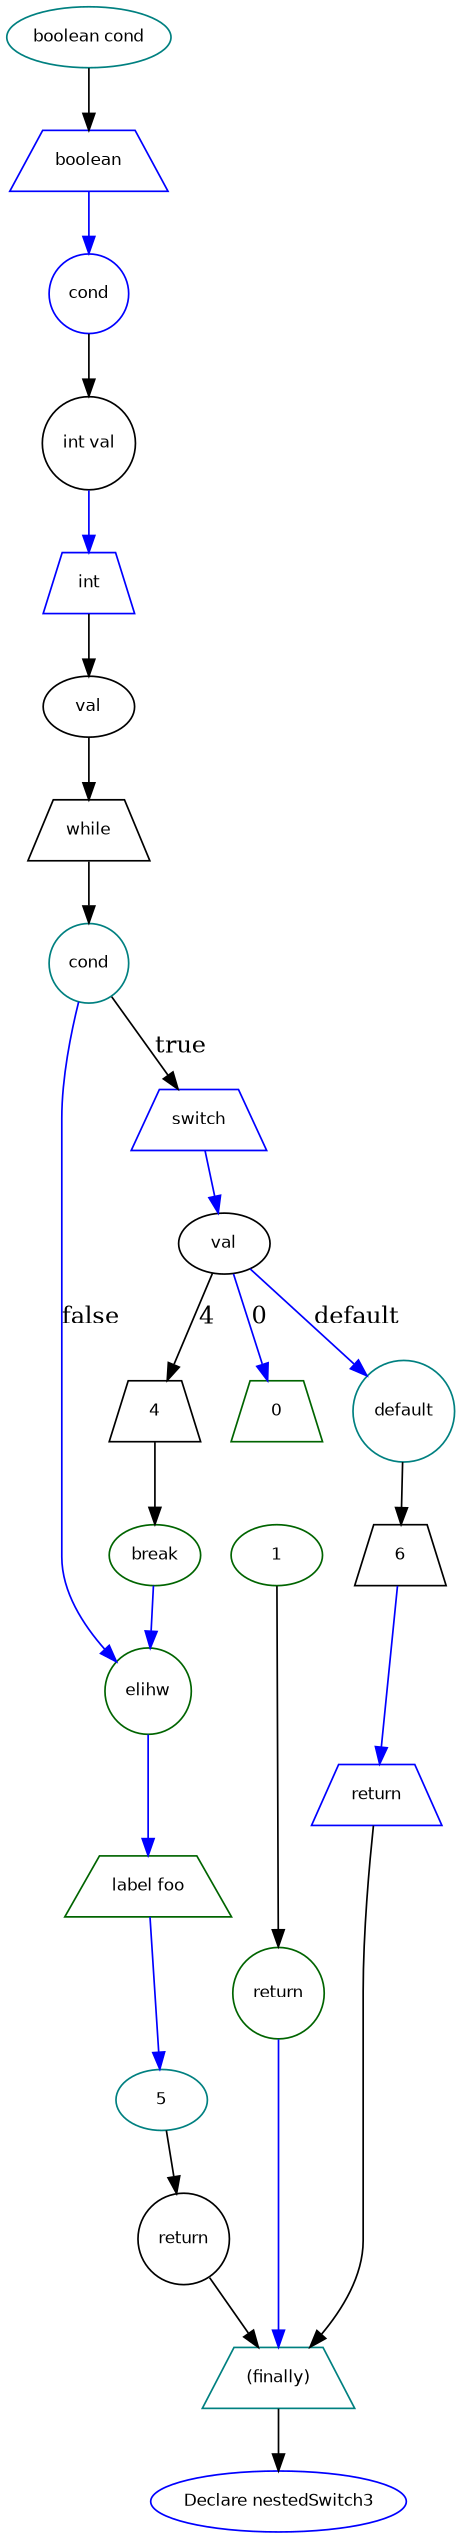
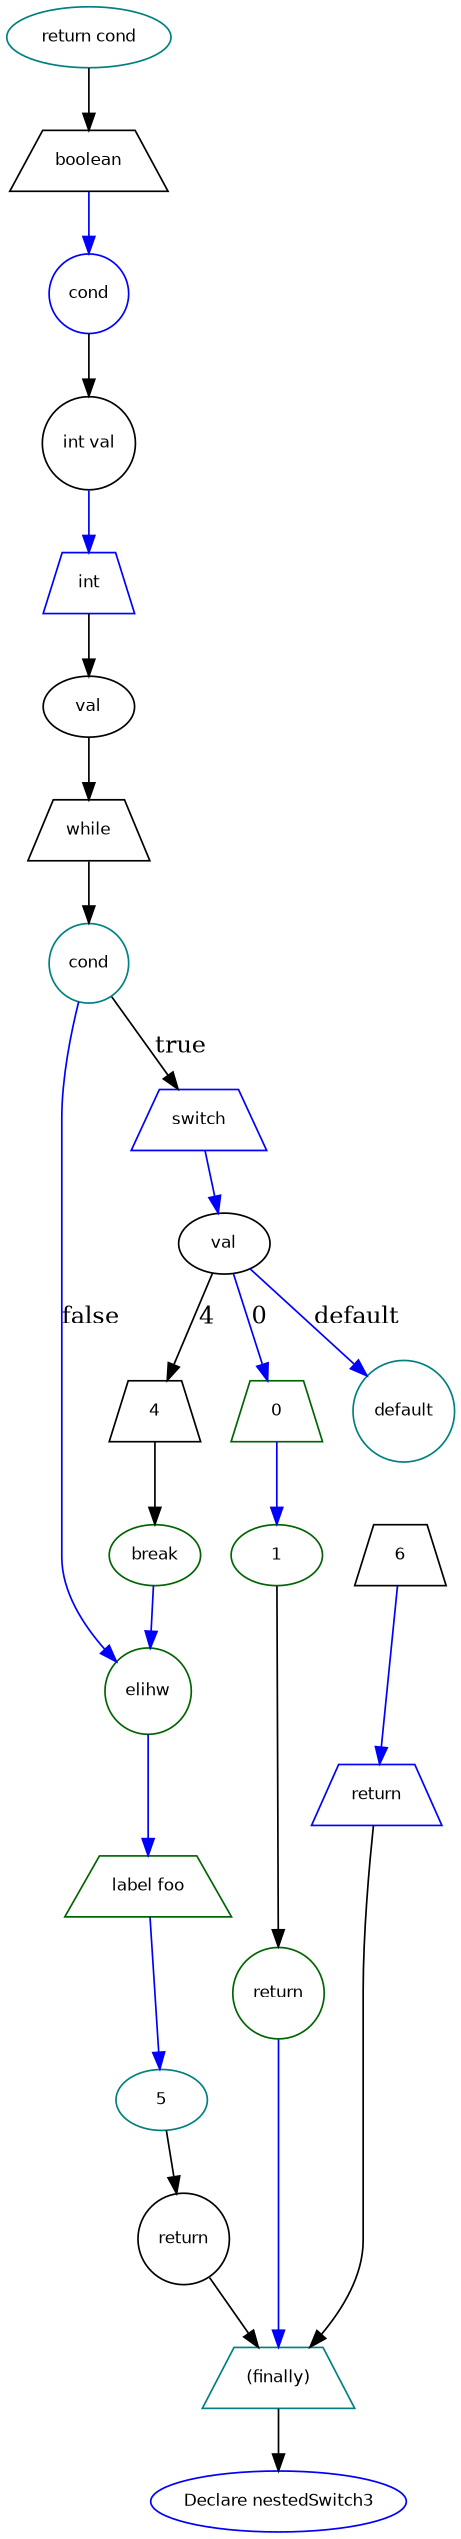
(89, 37) -> (89, 37)
(89, 161) -> (89, 161)
none -> (277, 1475)
(402, 1485) -> none
